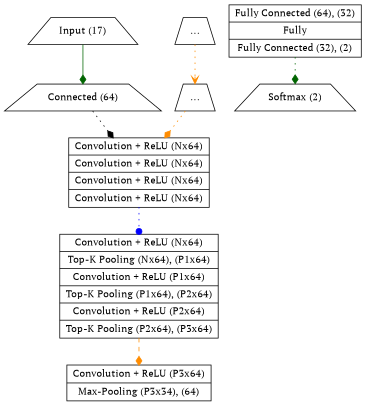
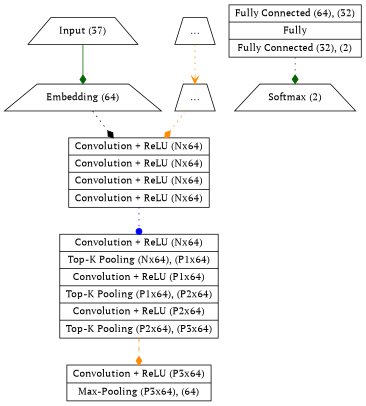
(83, 31) -> (83, 31)
(83, 98) -> (83, 98)
(139, 392) -> (139, 392)
